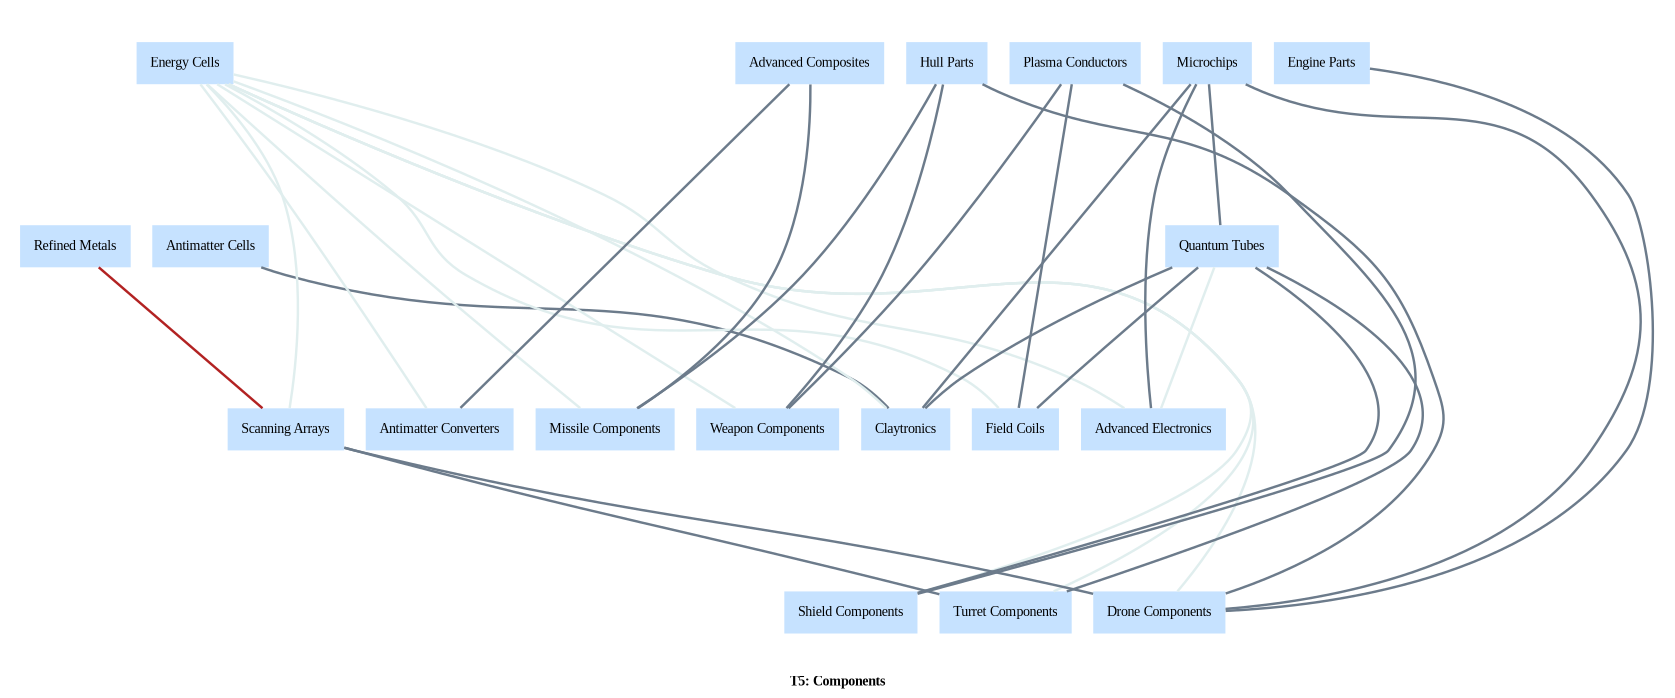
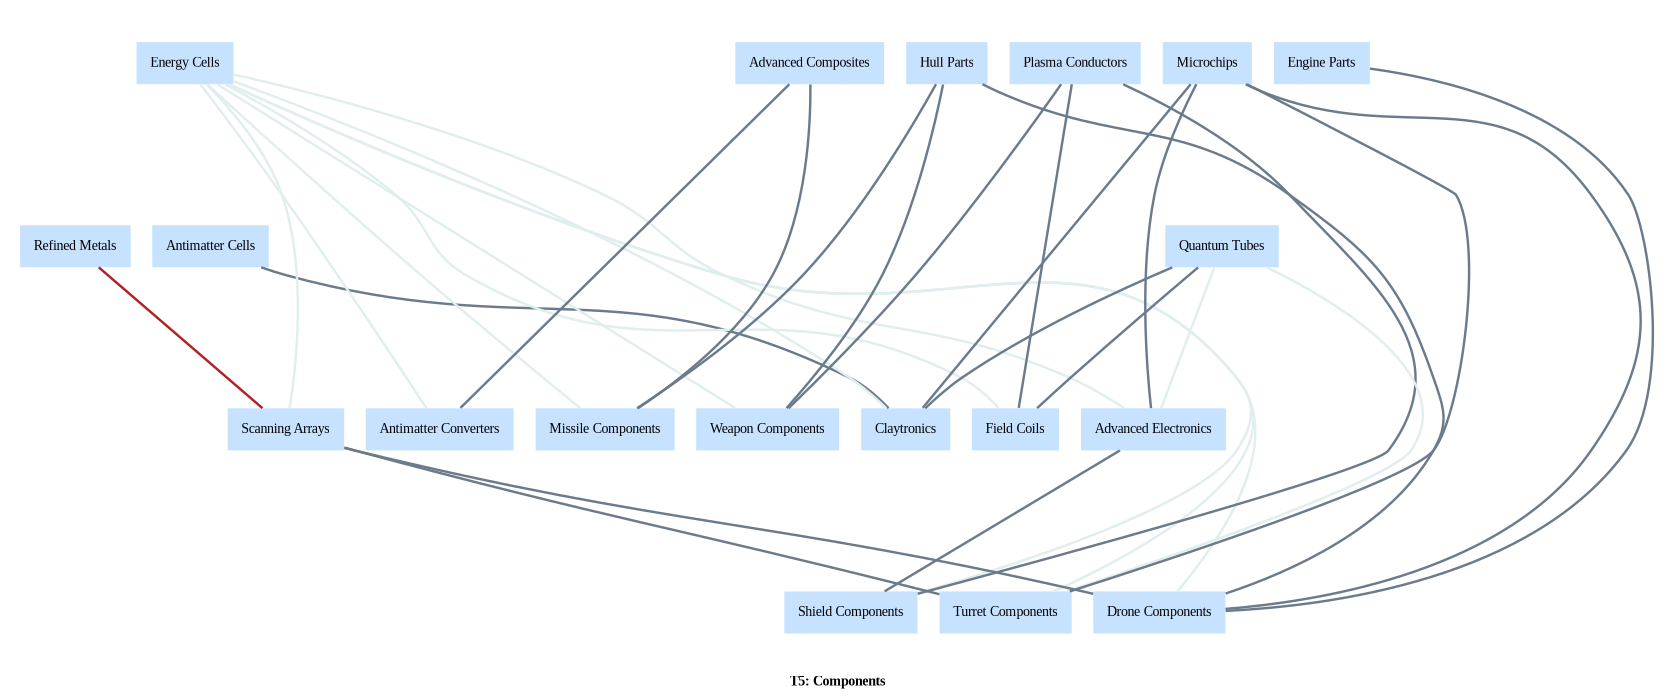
(1215, 162) -> (1453, 400)
(1364, 480) -> (1364, 480)
(1274, 487) -> (1002, 521)
